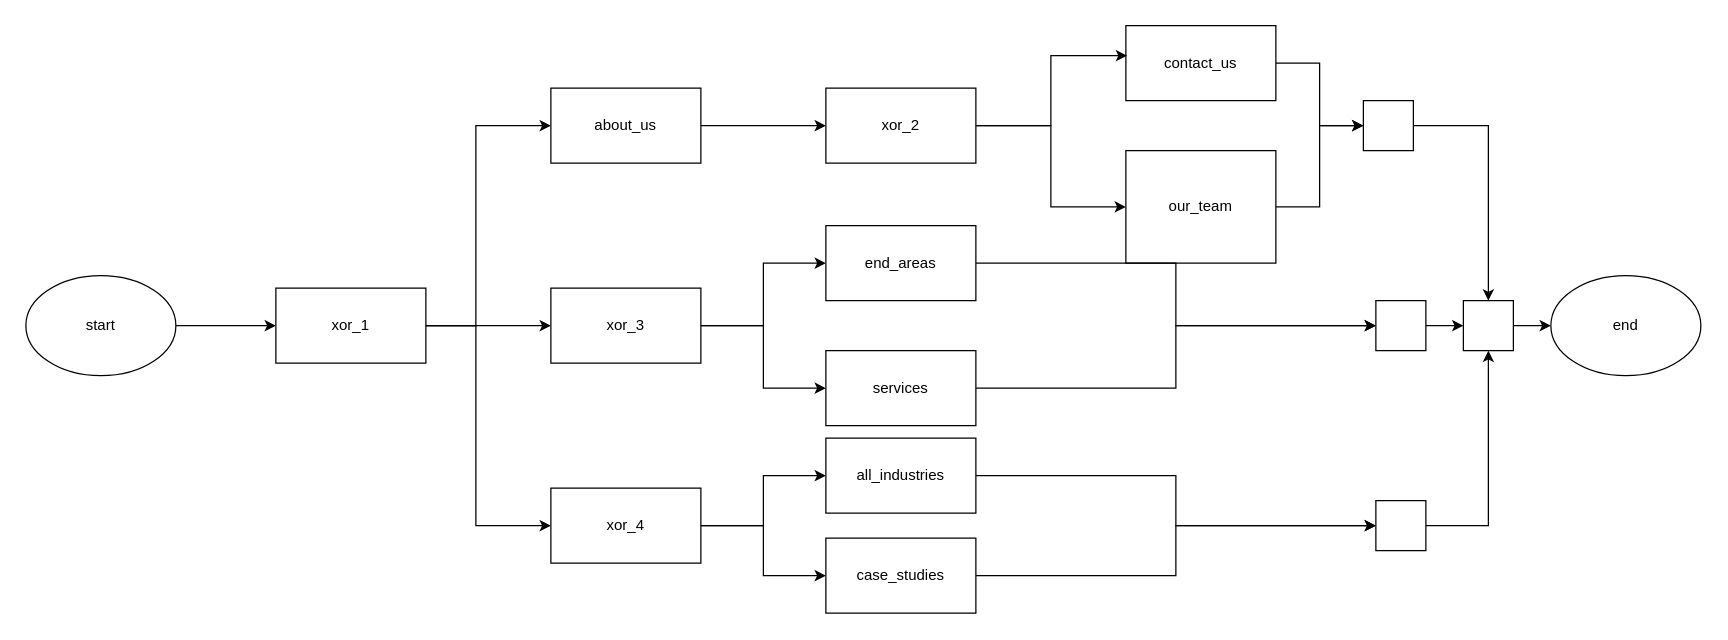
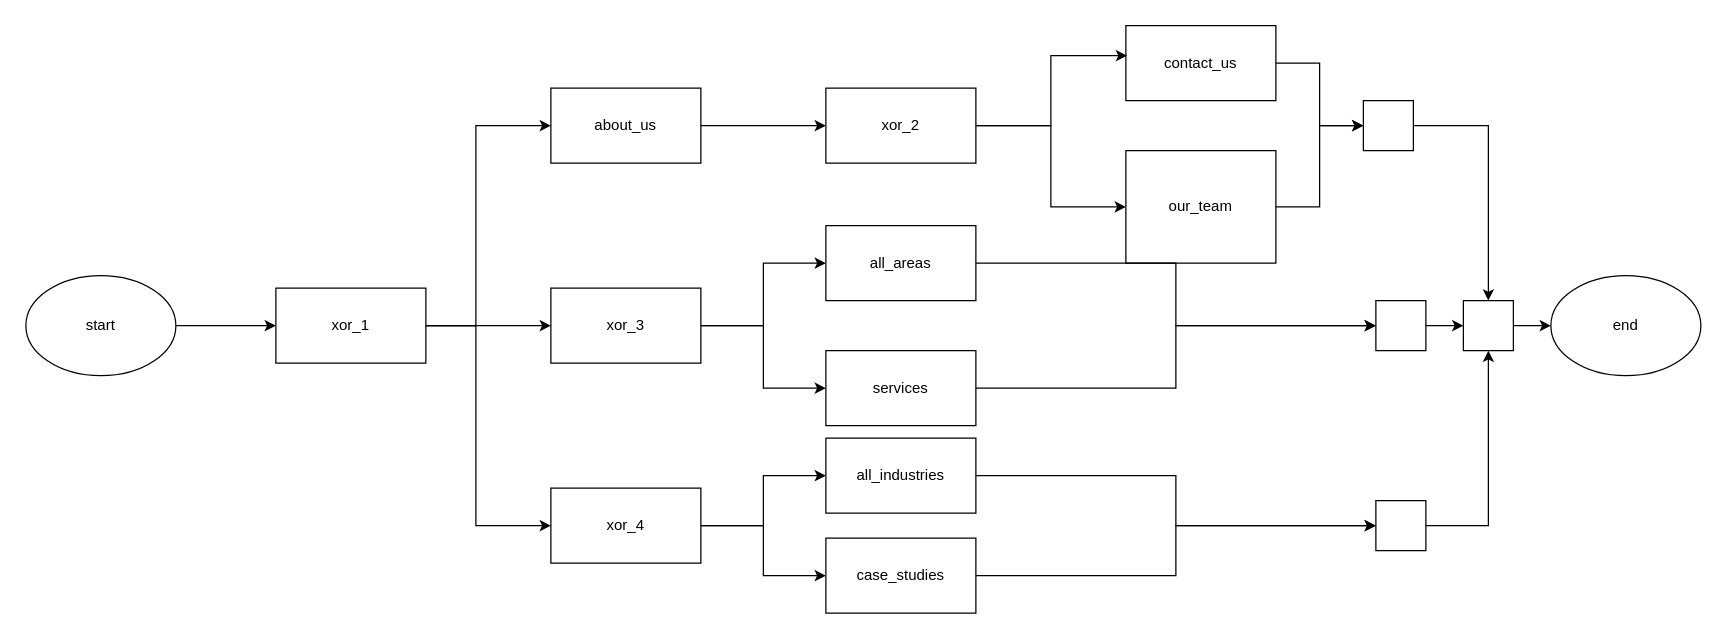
(901, 263) -> (901, 263)
